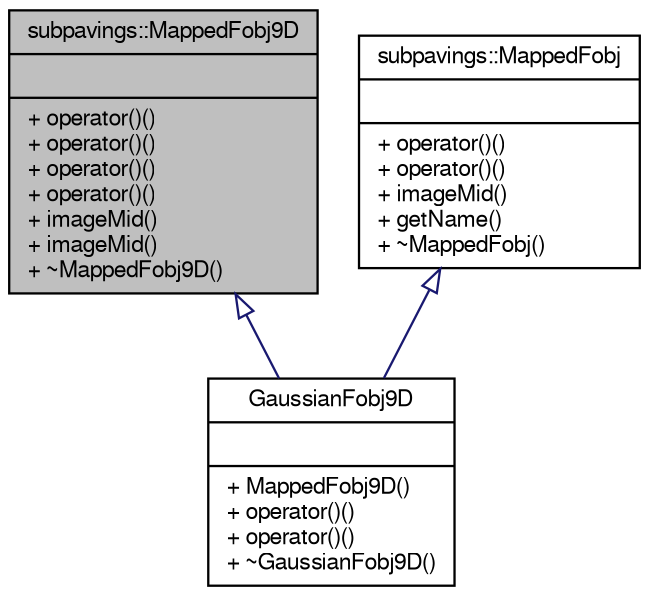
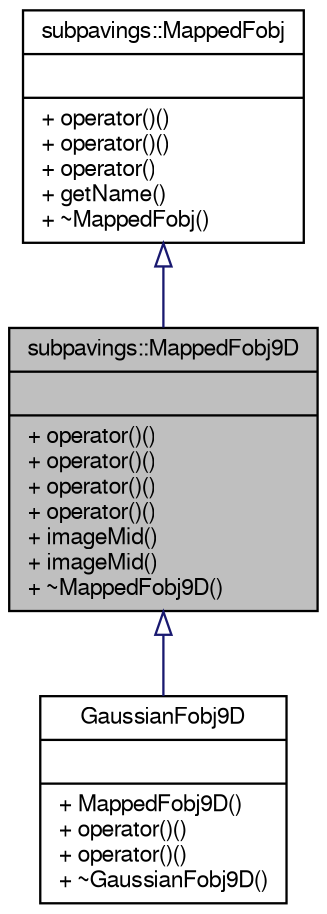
(443, 194) -> (99, 169)
(407, 334) -> (163, 297)
